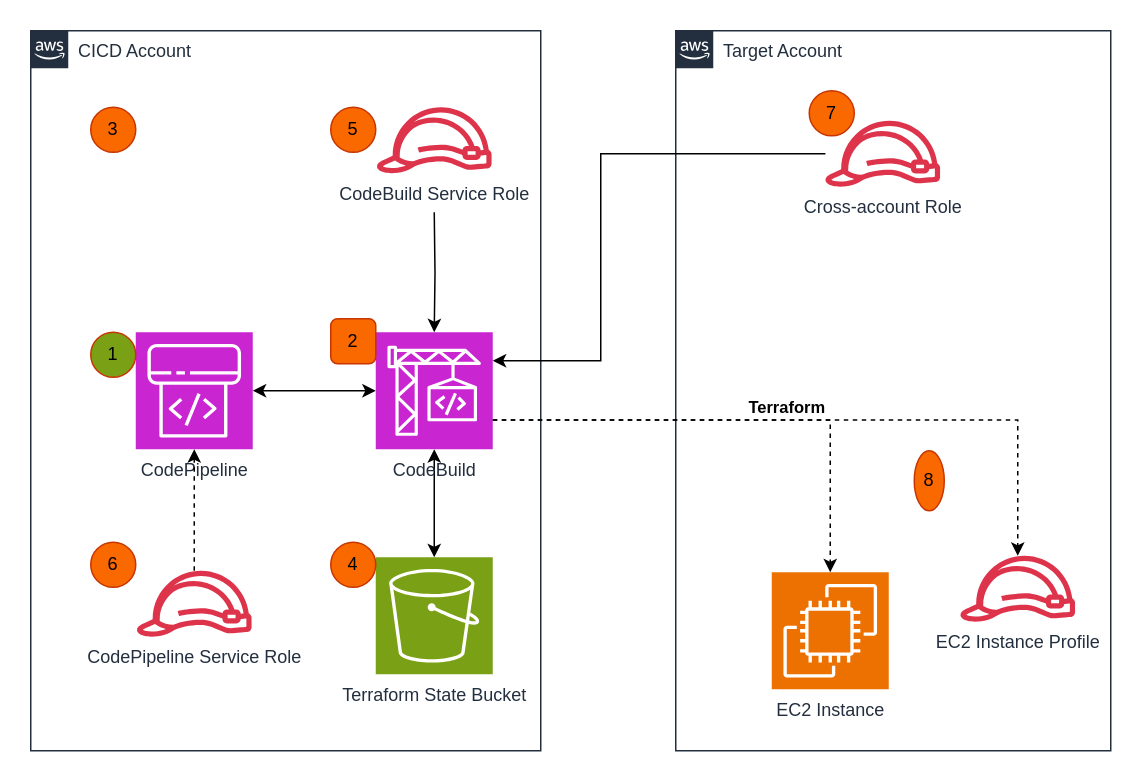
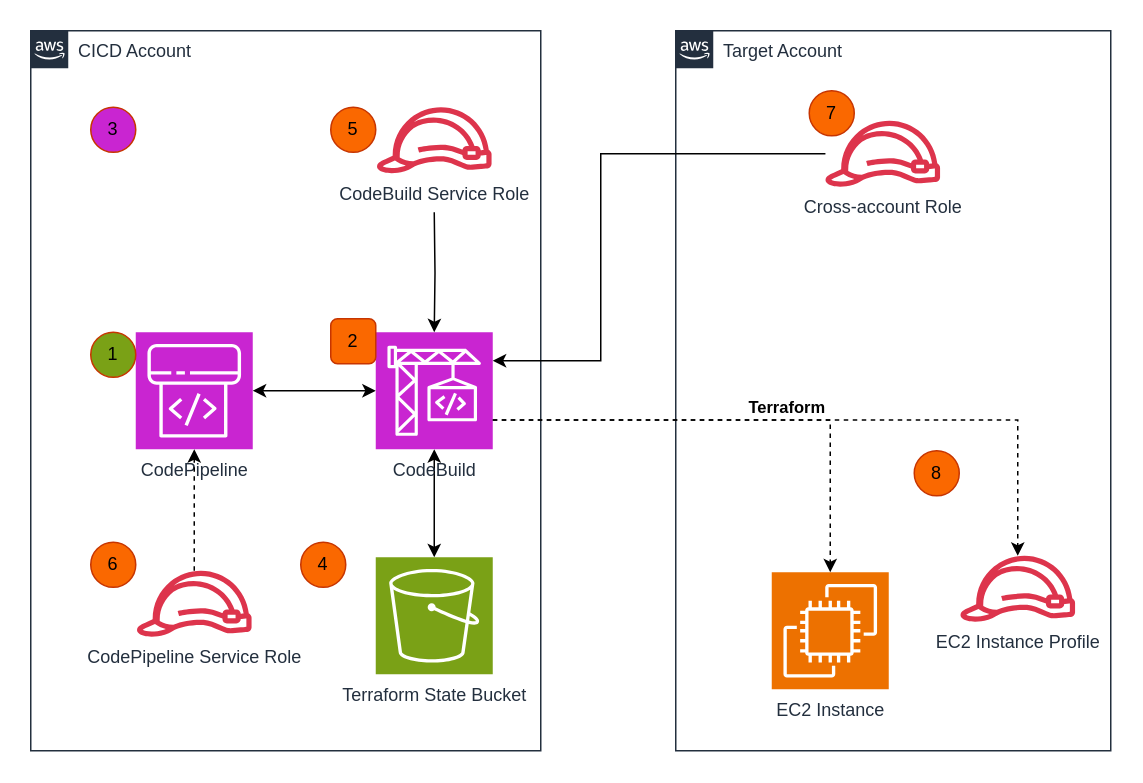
(113, 130) -> (113, 130)
(929, 481) -> (937, 473)
(353, 565) -> (323, 565)
